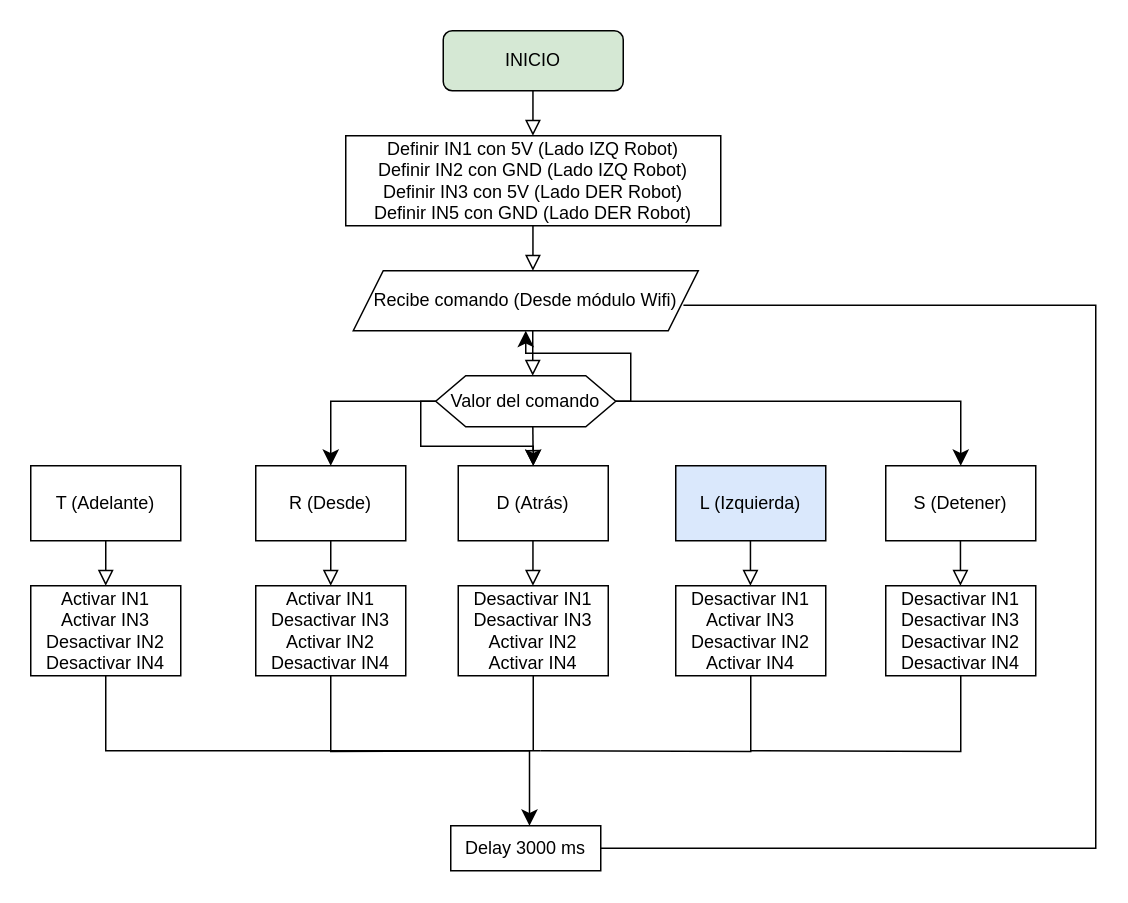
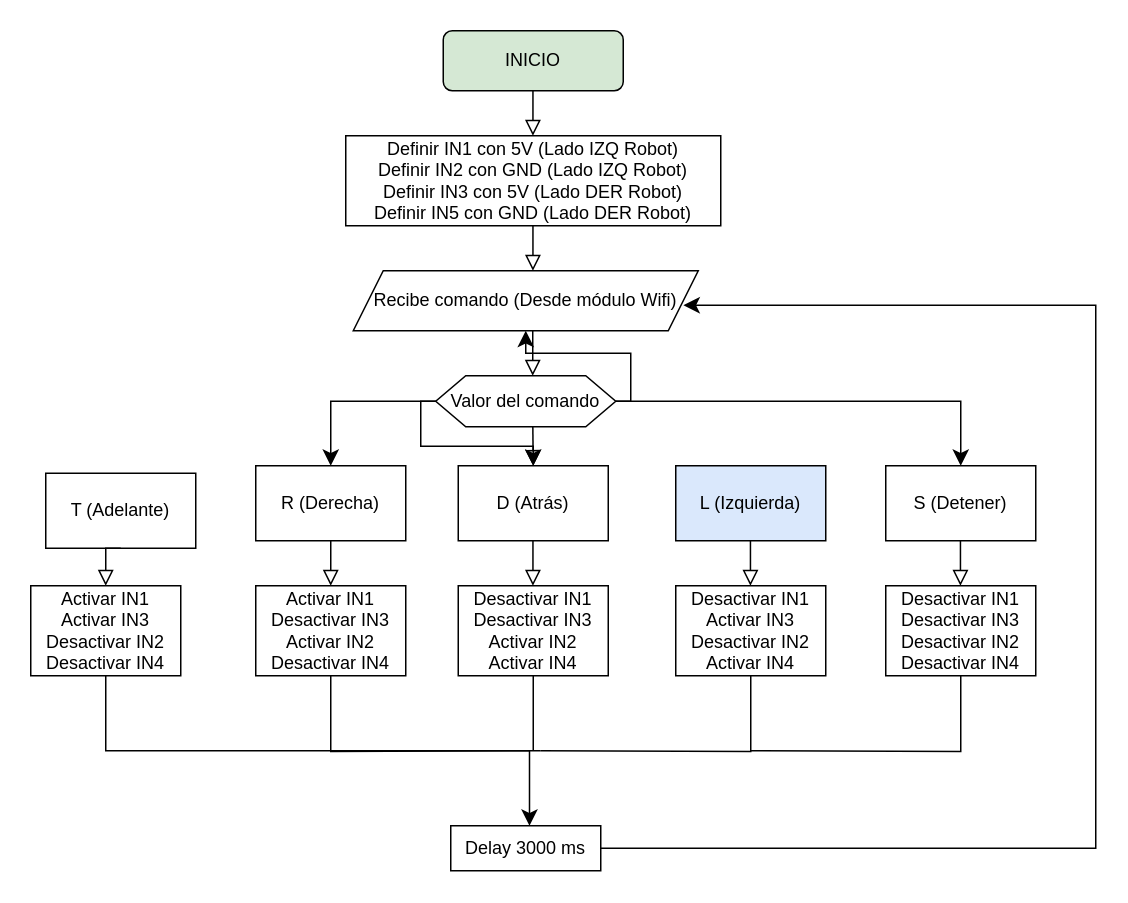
(691, 305) -> (697, 305)
(106, 503) -> (121, 511)
(331, 503) -> (331, 503)
